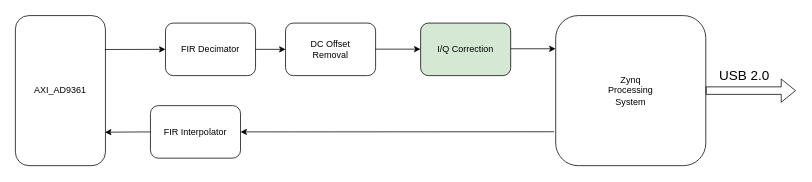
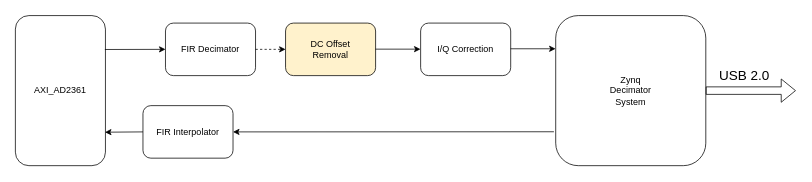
(267, 49) -> (267, 49)
(330, 49) -> (330, 49)
(465, 49) -> (465, 49)
(60, 90) -> (60, 90)
(630, 90) -> (630, 90)
(195, 132) -> (188, 132)
